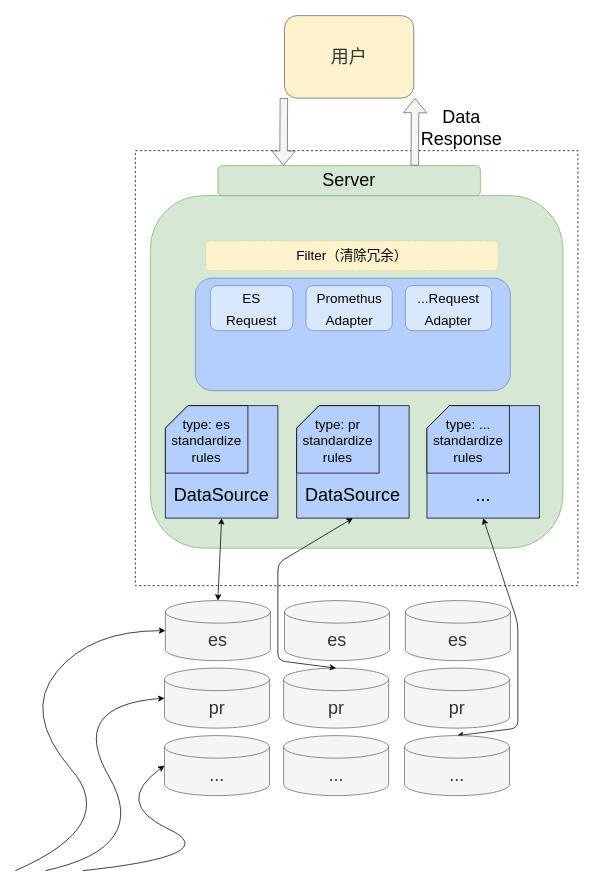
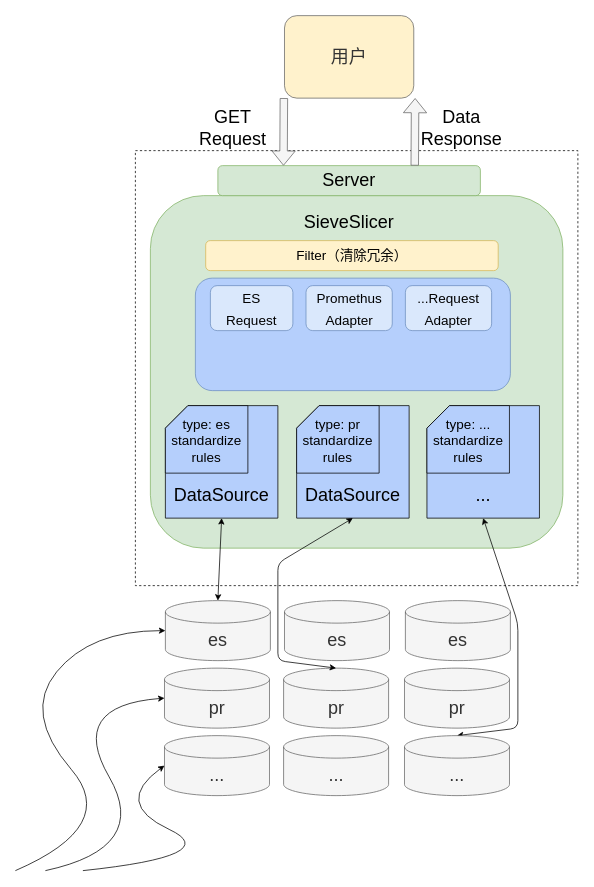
none -> (233, 128)
none -> (349, 222)
(352, 255) -> (352, 255)
